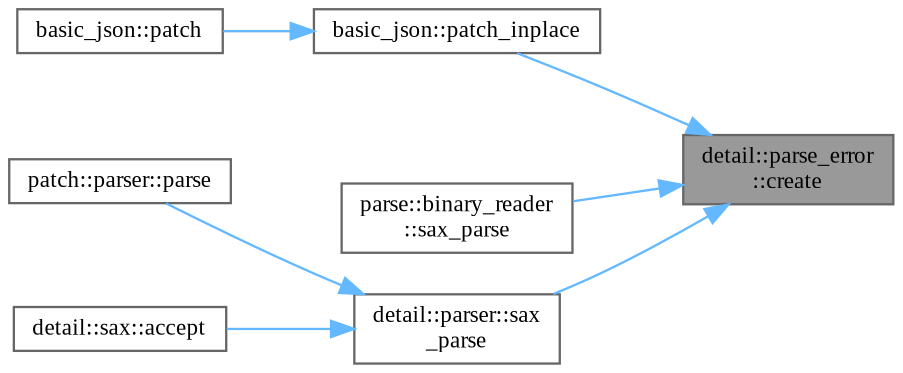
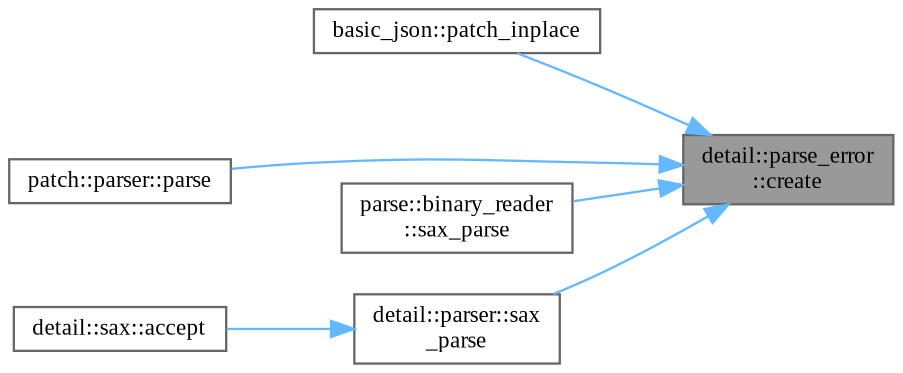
(120, 31) -> none
(253, 246) -> (446, 160)
